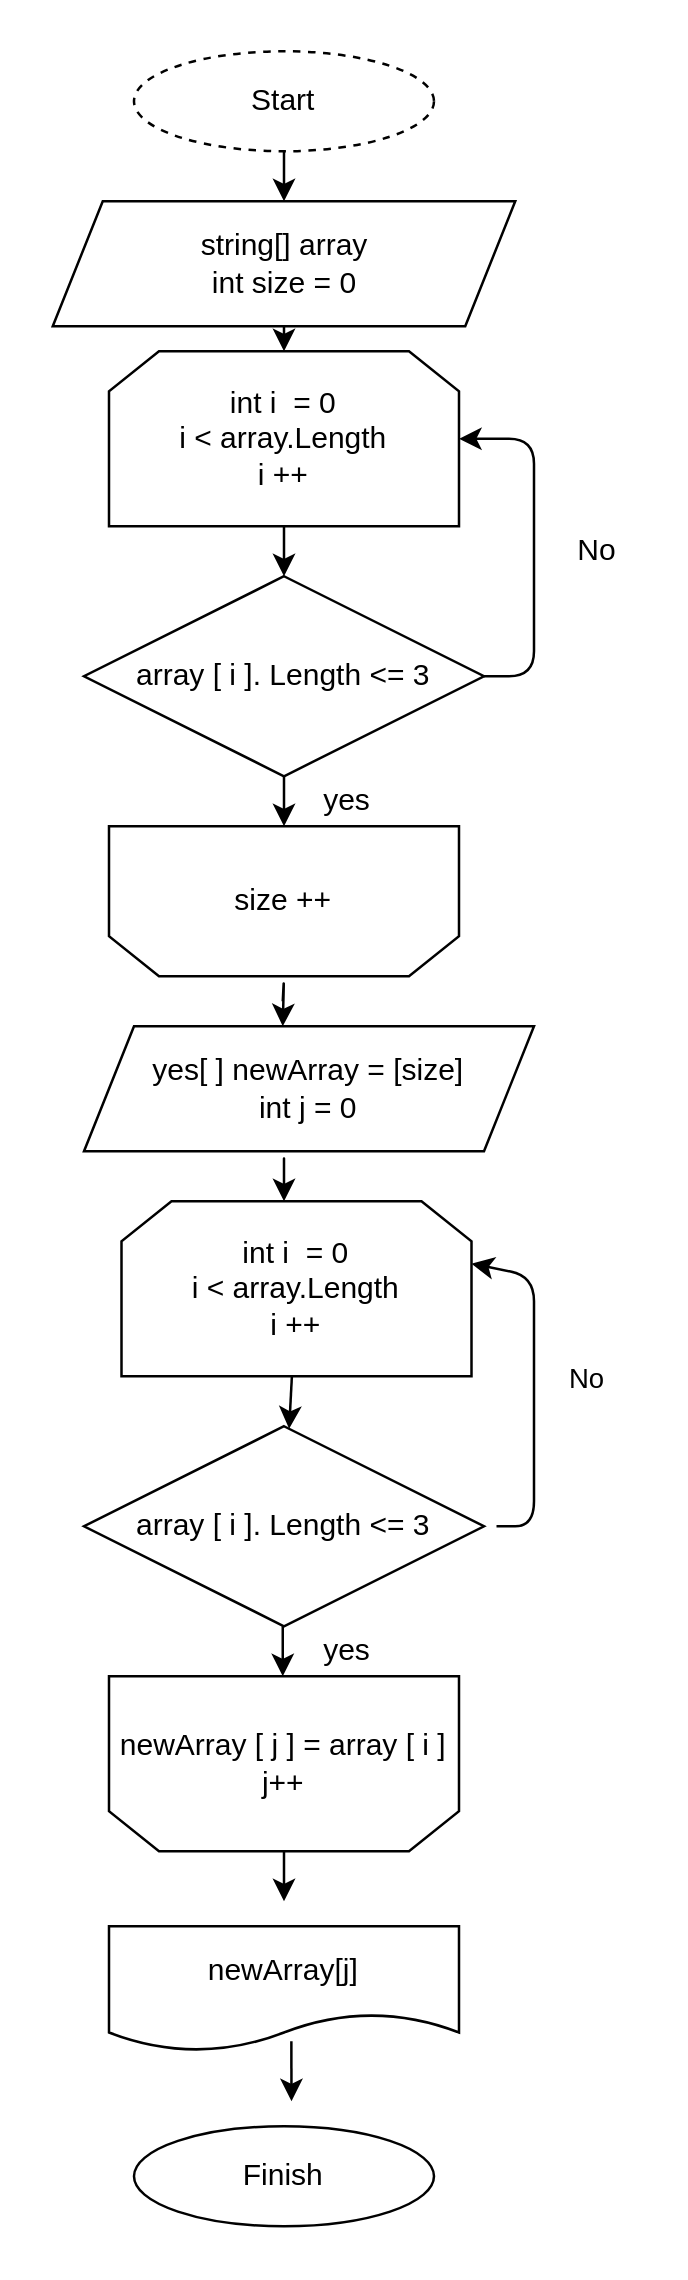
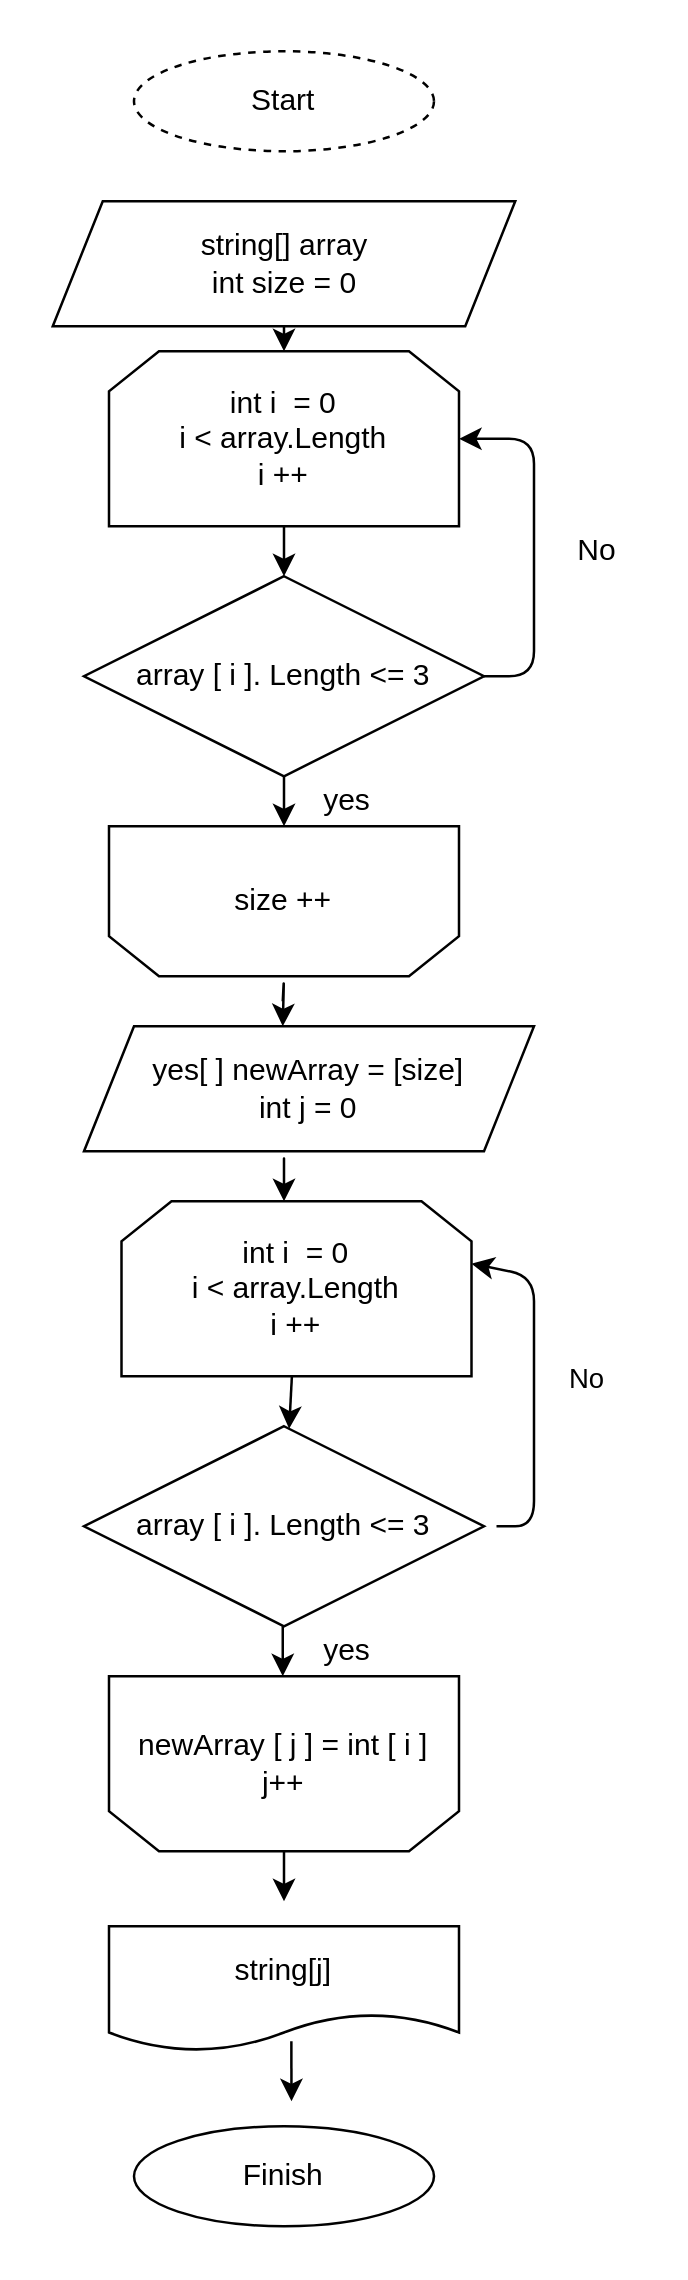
(284, 168) -> none
(284, 1764) -> (284, 1764)
(284, 1971) -> (284, 1971)
